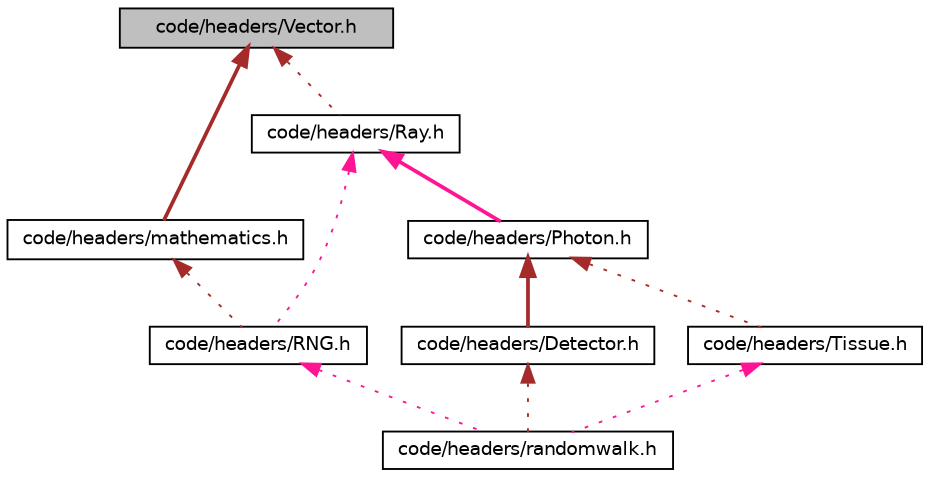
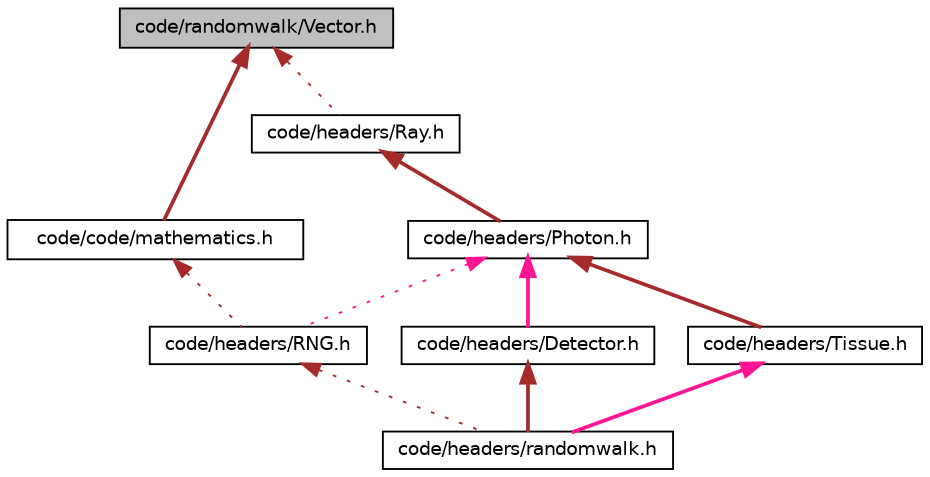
(256, 28) -> (256, 28)
(450, 192) -> (450, 192)
(155, 240) -> (155, 240)
(322, 255) -> (385, 296)
(675, 296) -> (675, 296)
(528, 302) -> (528, 302)
(402, 401) -> (402, 401)
(657, 401) -> (657, 401)
(528, 408) -> (528, 408)
